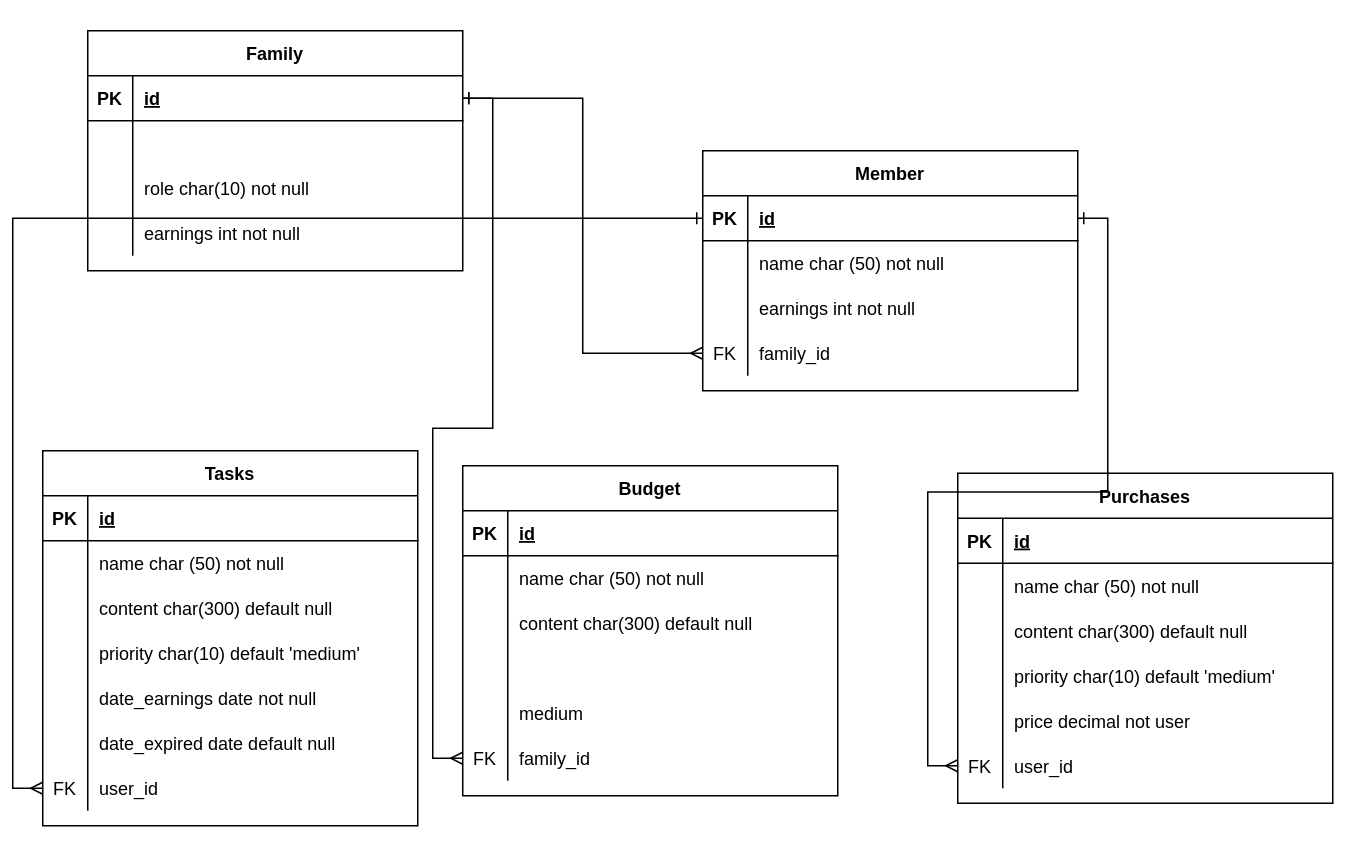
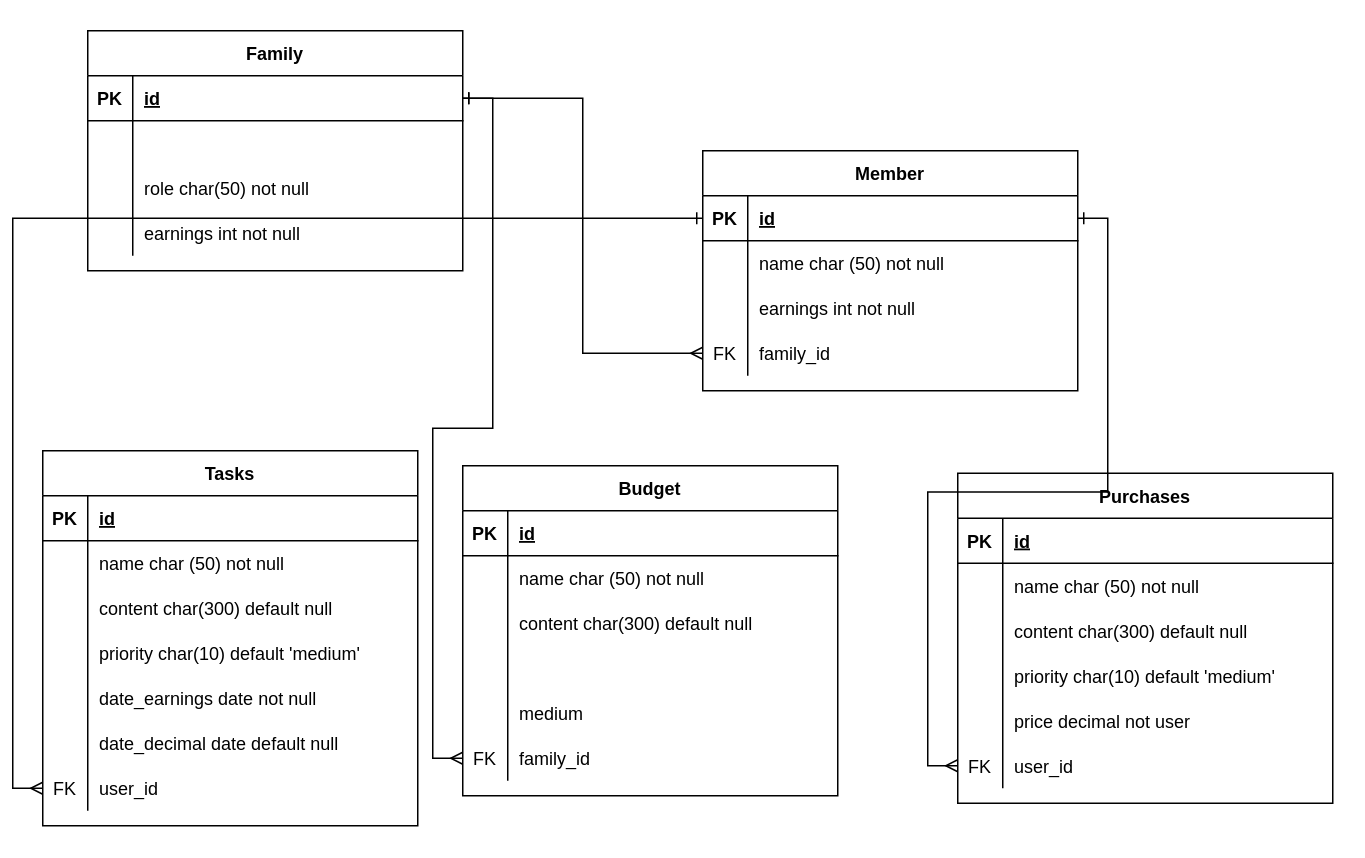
(243, 189) -> (243, 189)
(234, 744) -> (231, 744)
